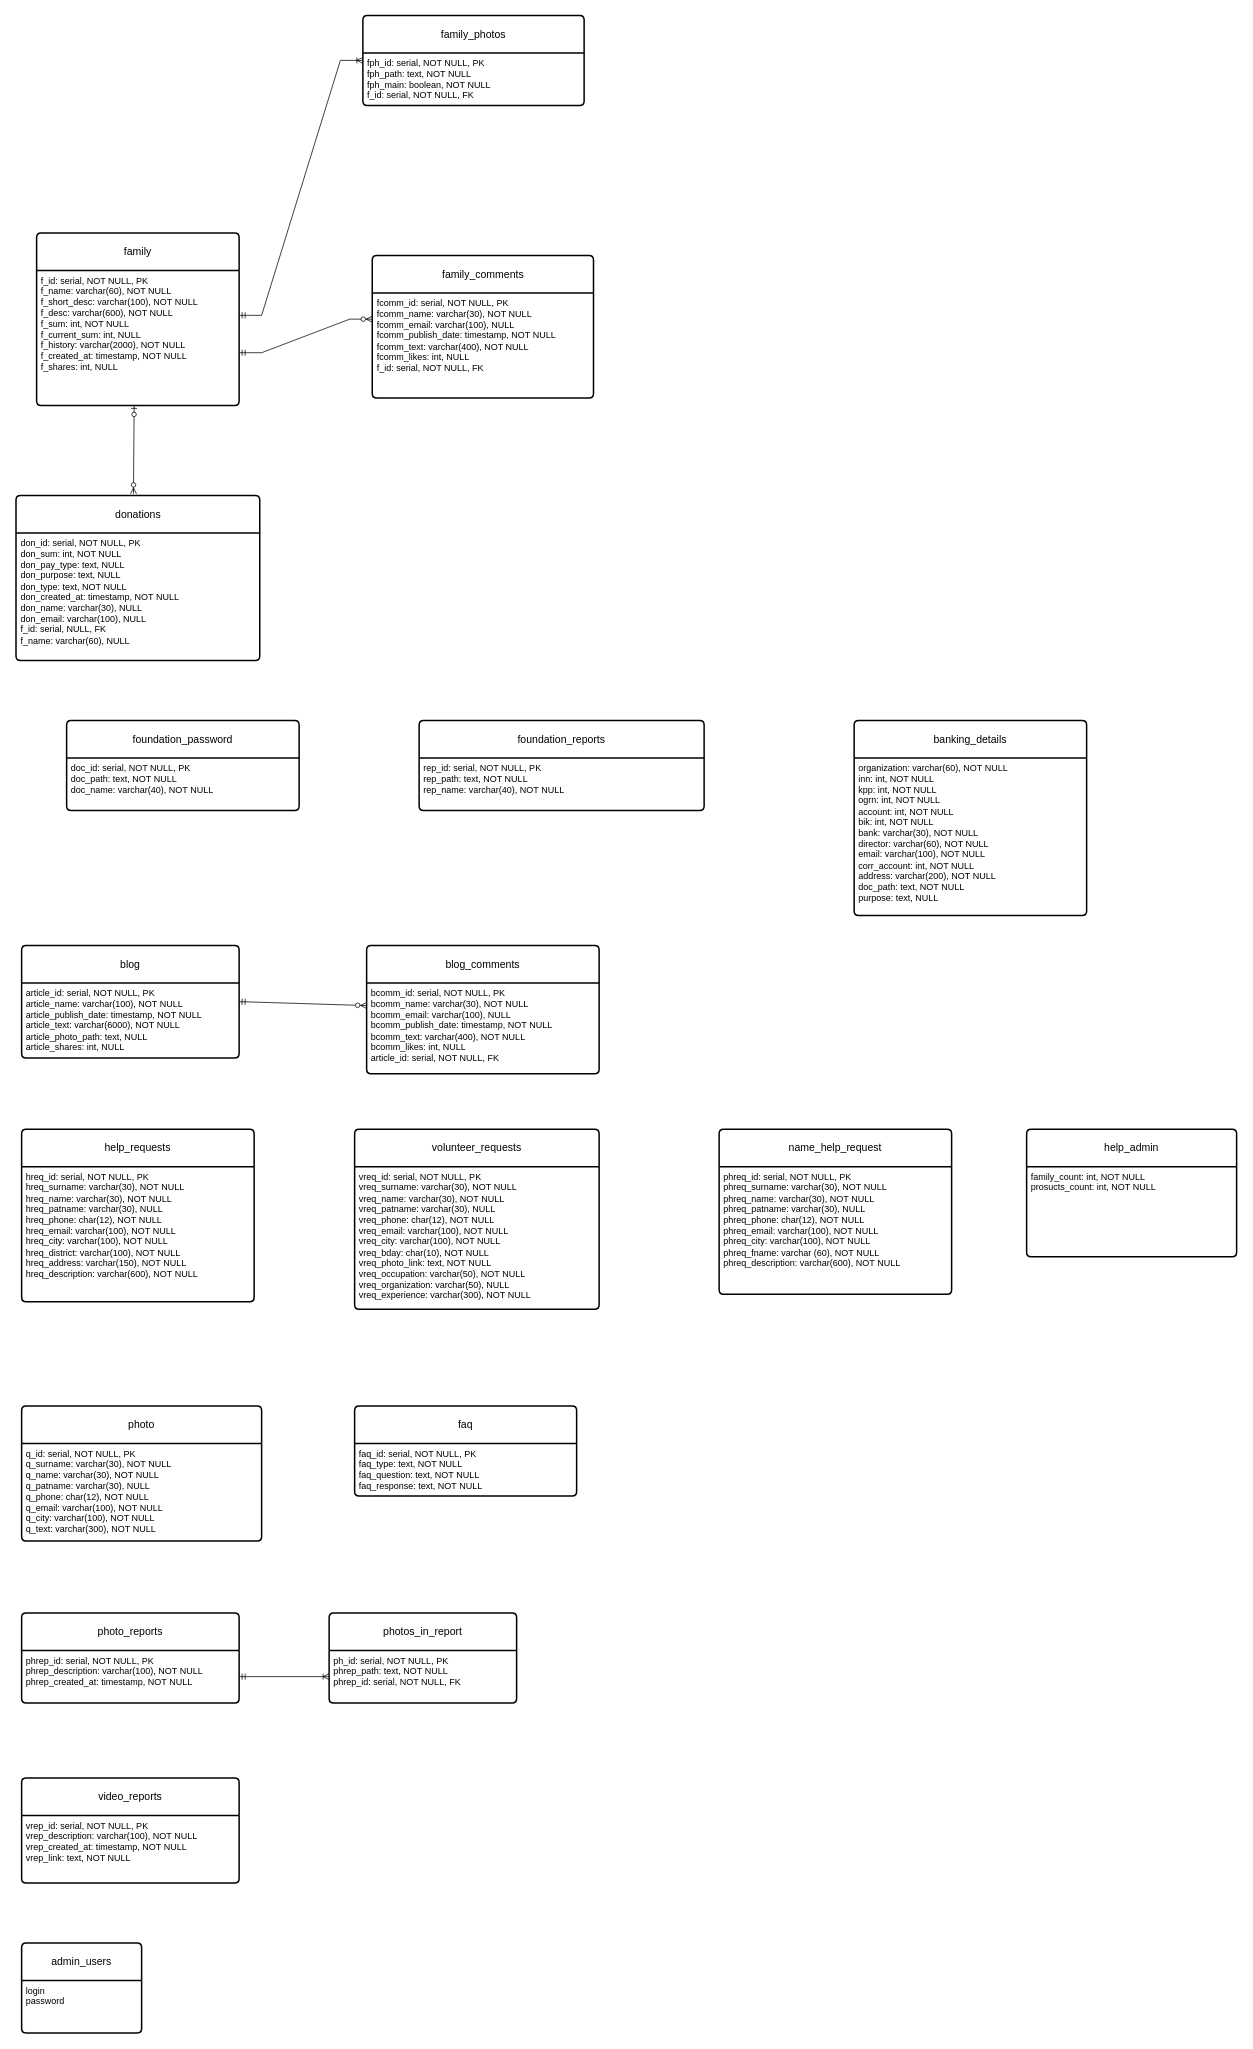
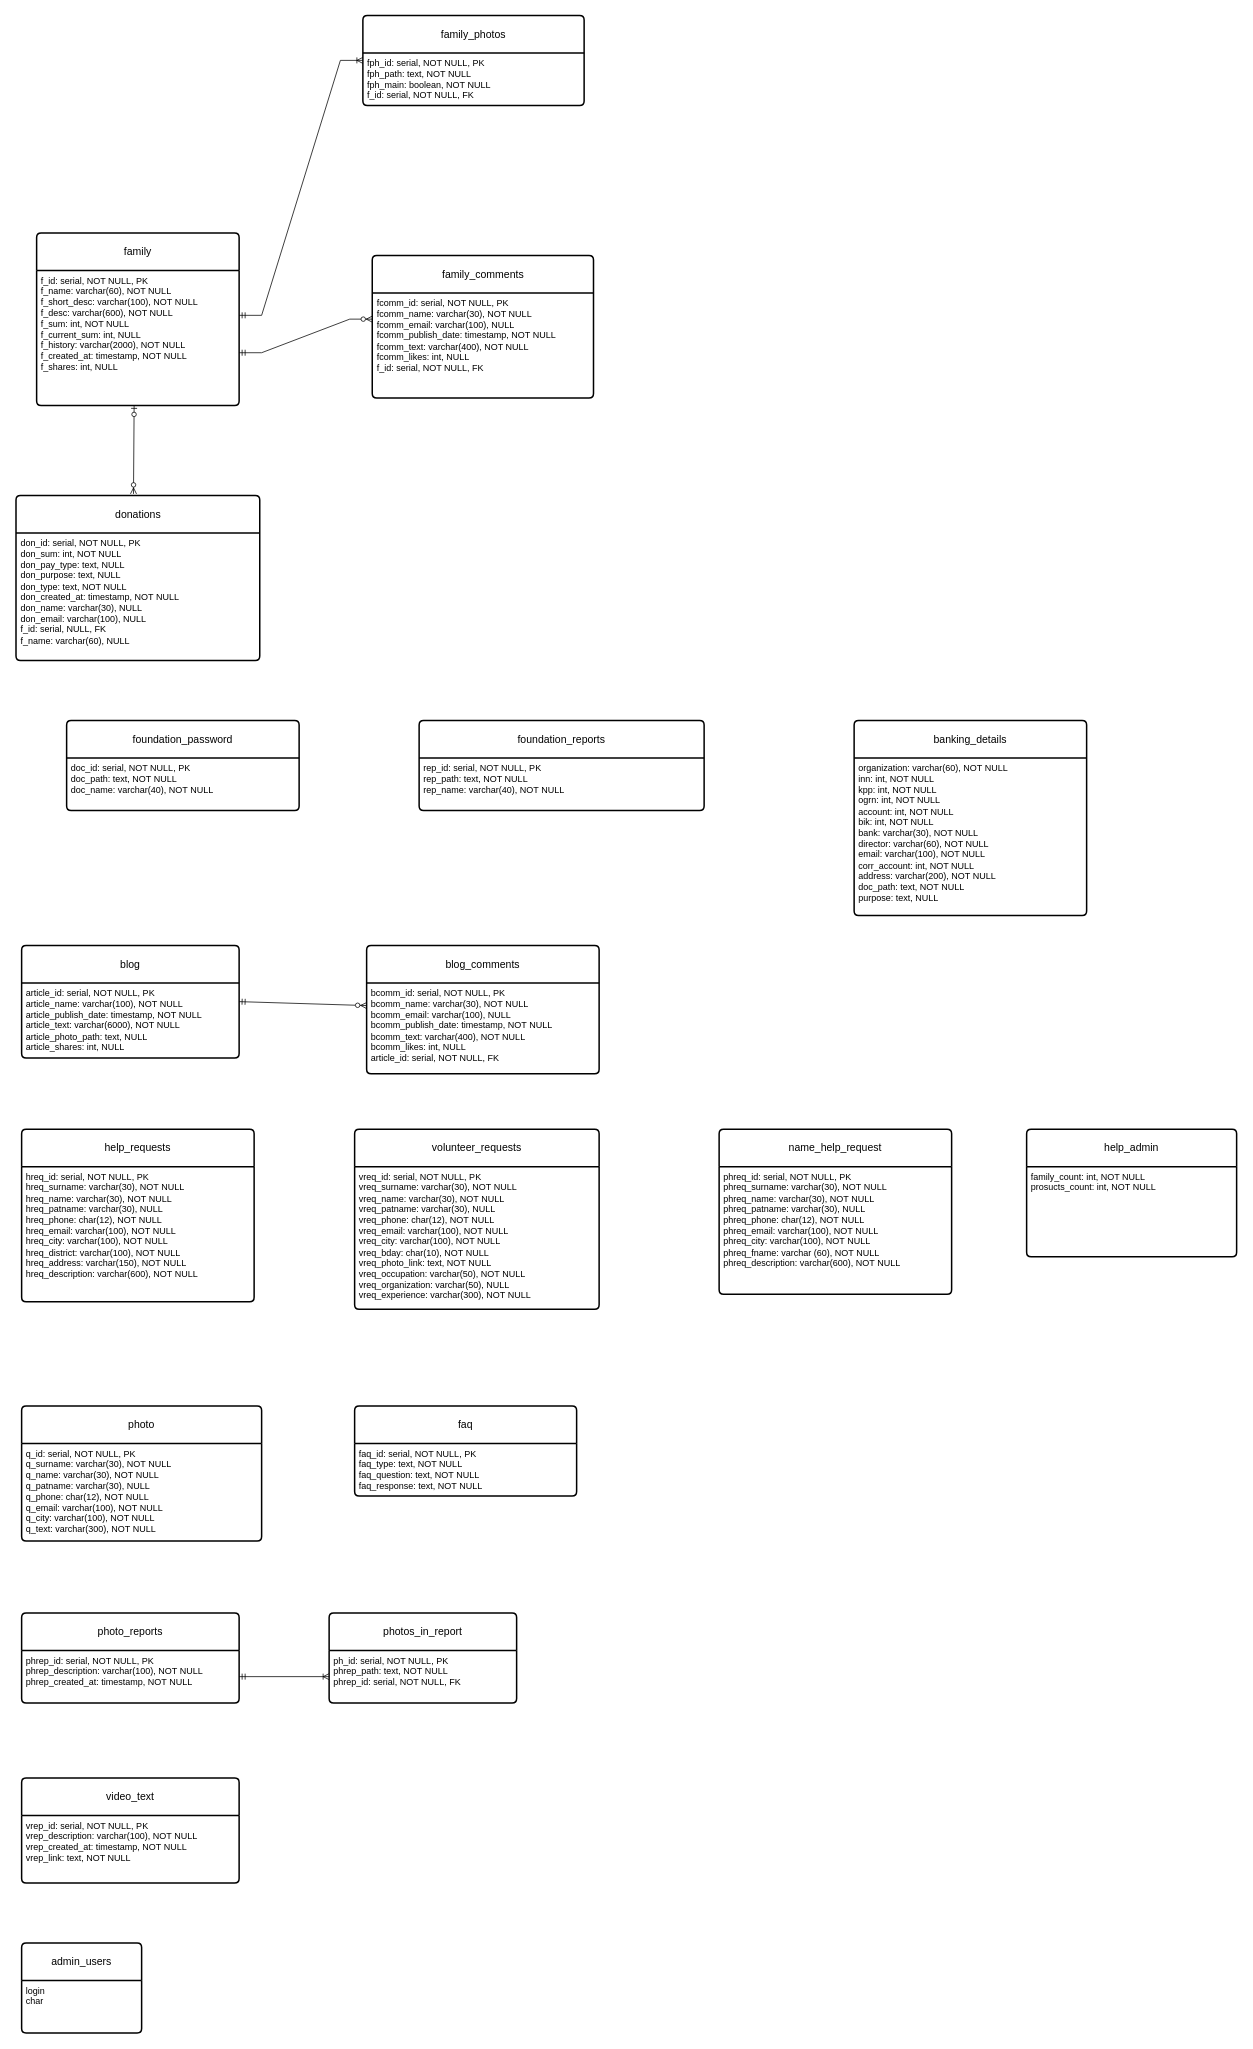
(130, 1797) -> (130, 1797)
(46, 1996) -> (36, 1996)
